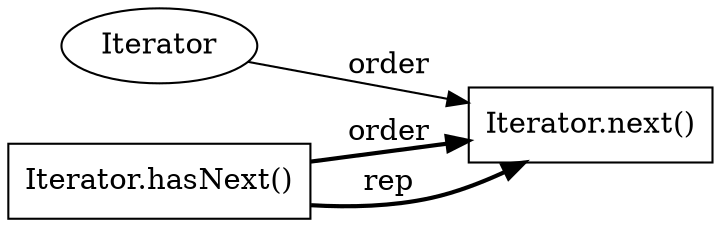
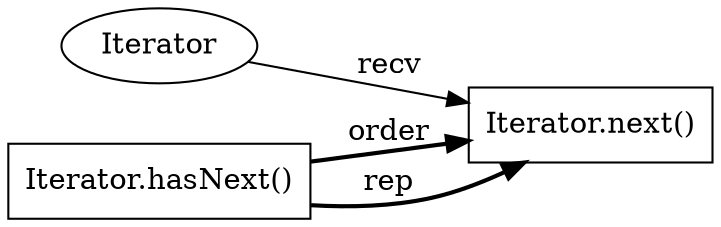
(390, 66) -> (390, 66)
